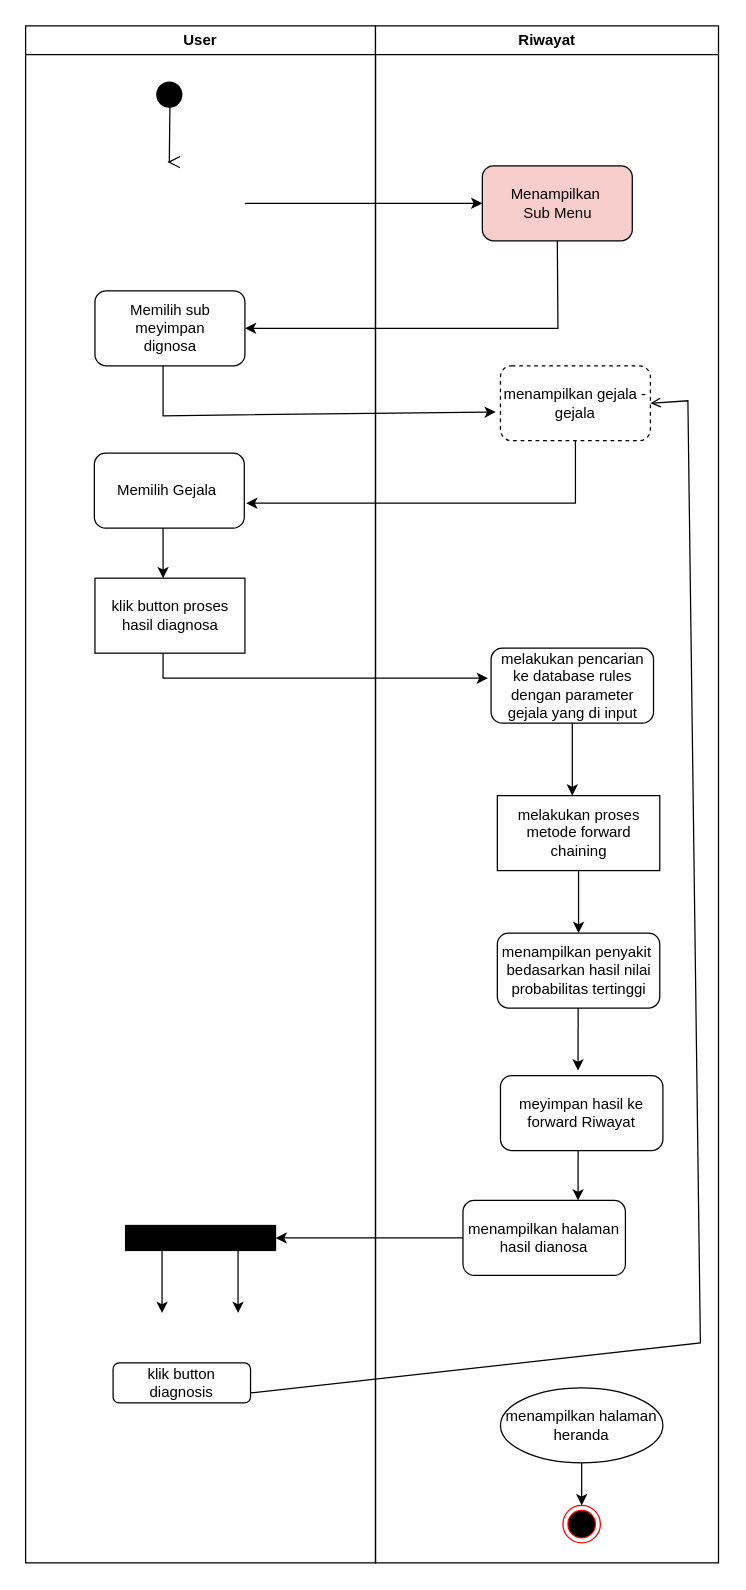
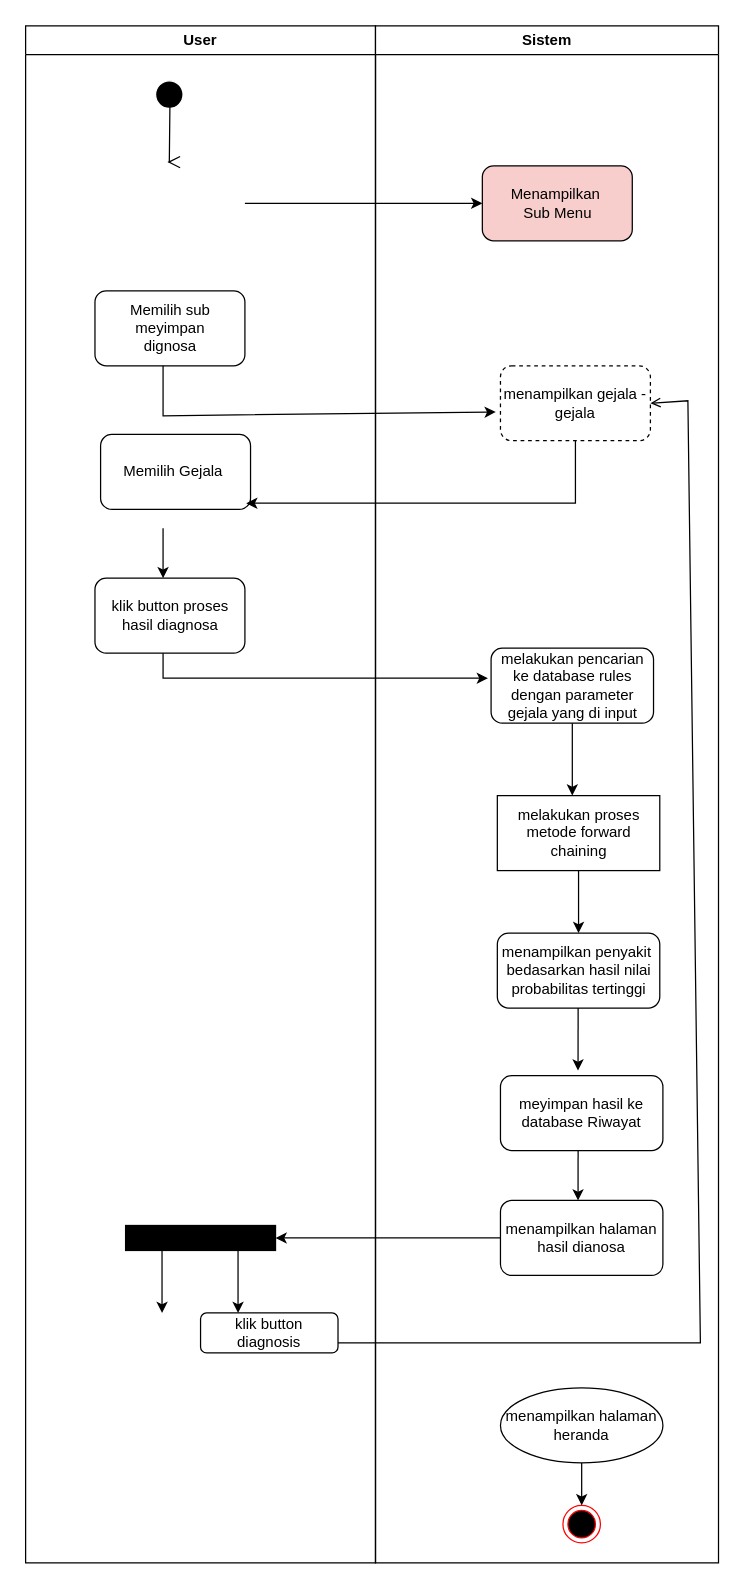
(548, 41) -> (548, 41)
(449, 328) -> none
(169, 491) -> (176, 472)
(170, 616) -> (170, 616)
(582, 1113) -> (582, 1113)
(544, 1238) -> (582, 1238)
(182, 1383) -> (269, 1333)
